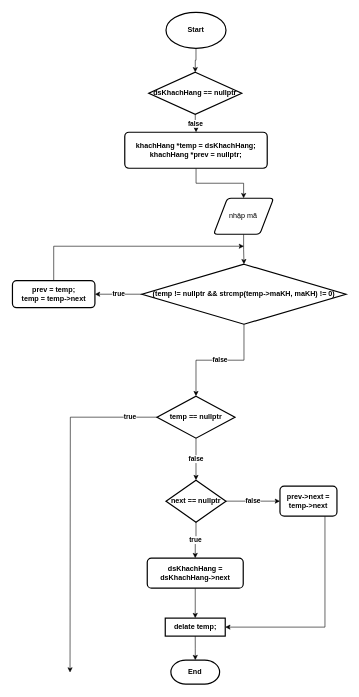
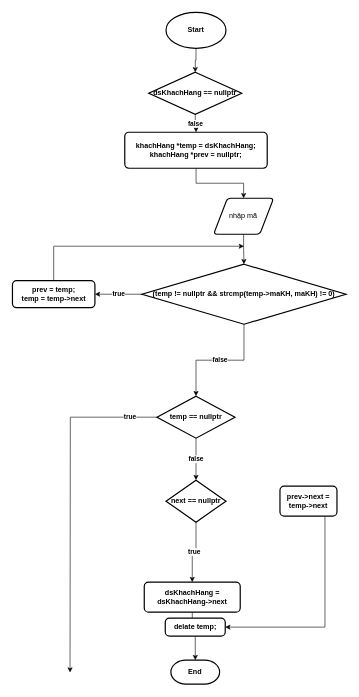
(252, 501) -> none
(195, 573) -> (192, 597)
(195, 627) -> (195, 627)
